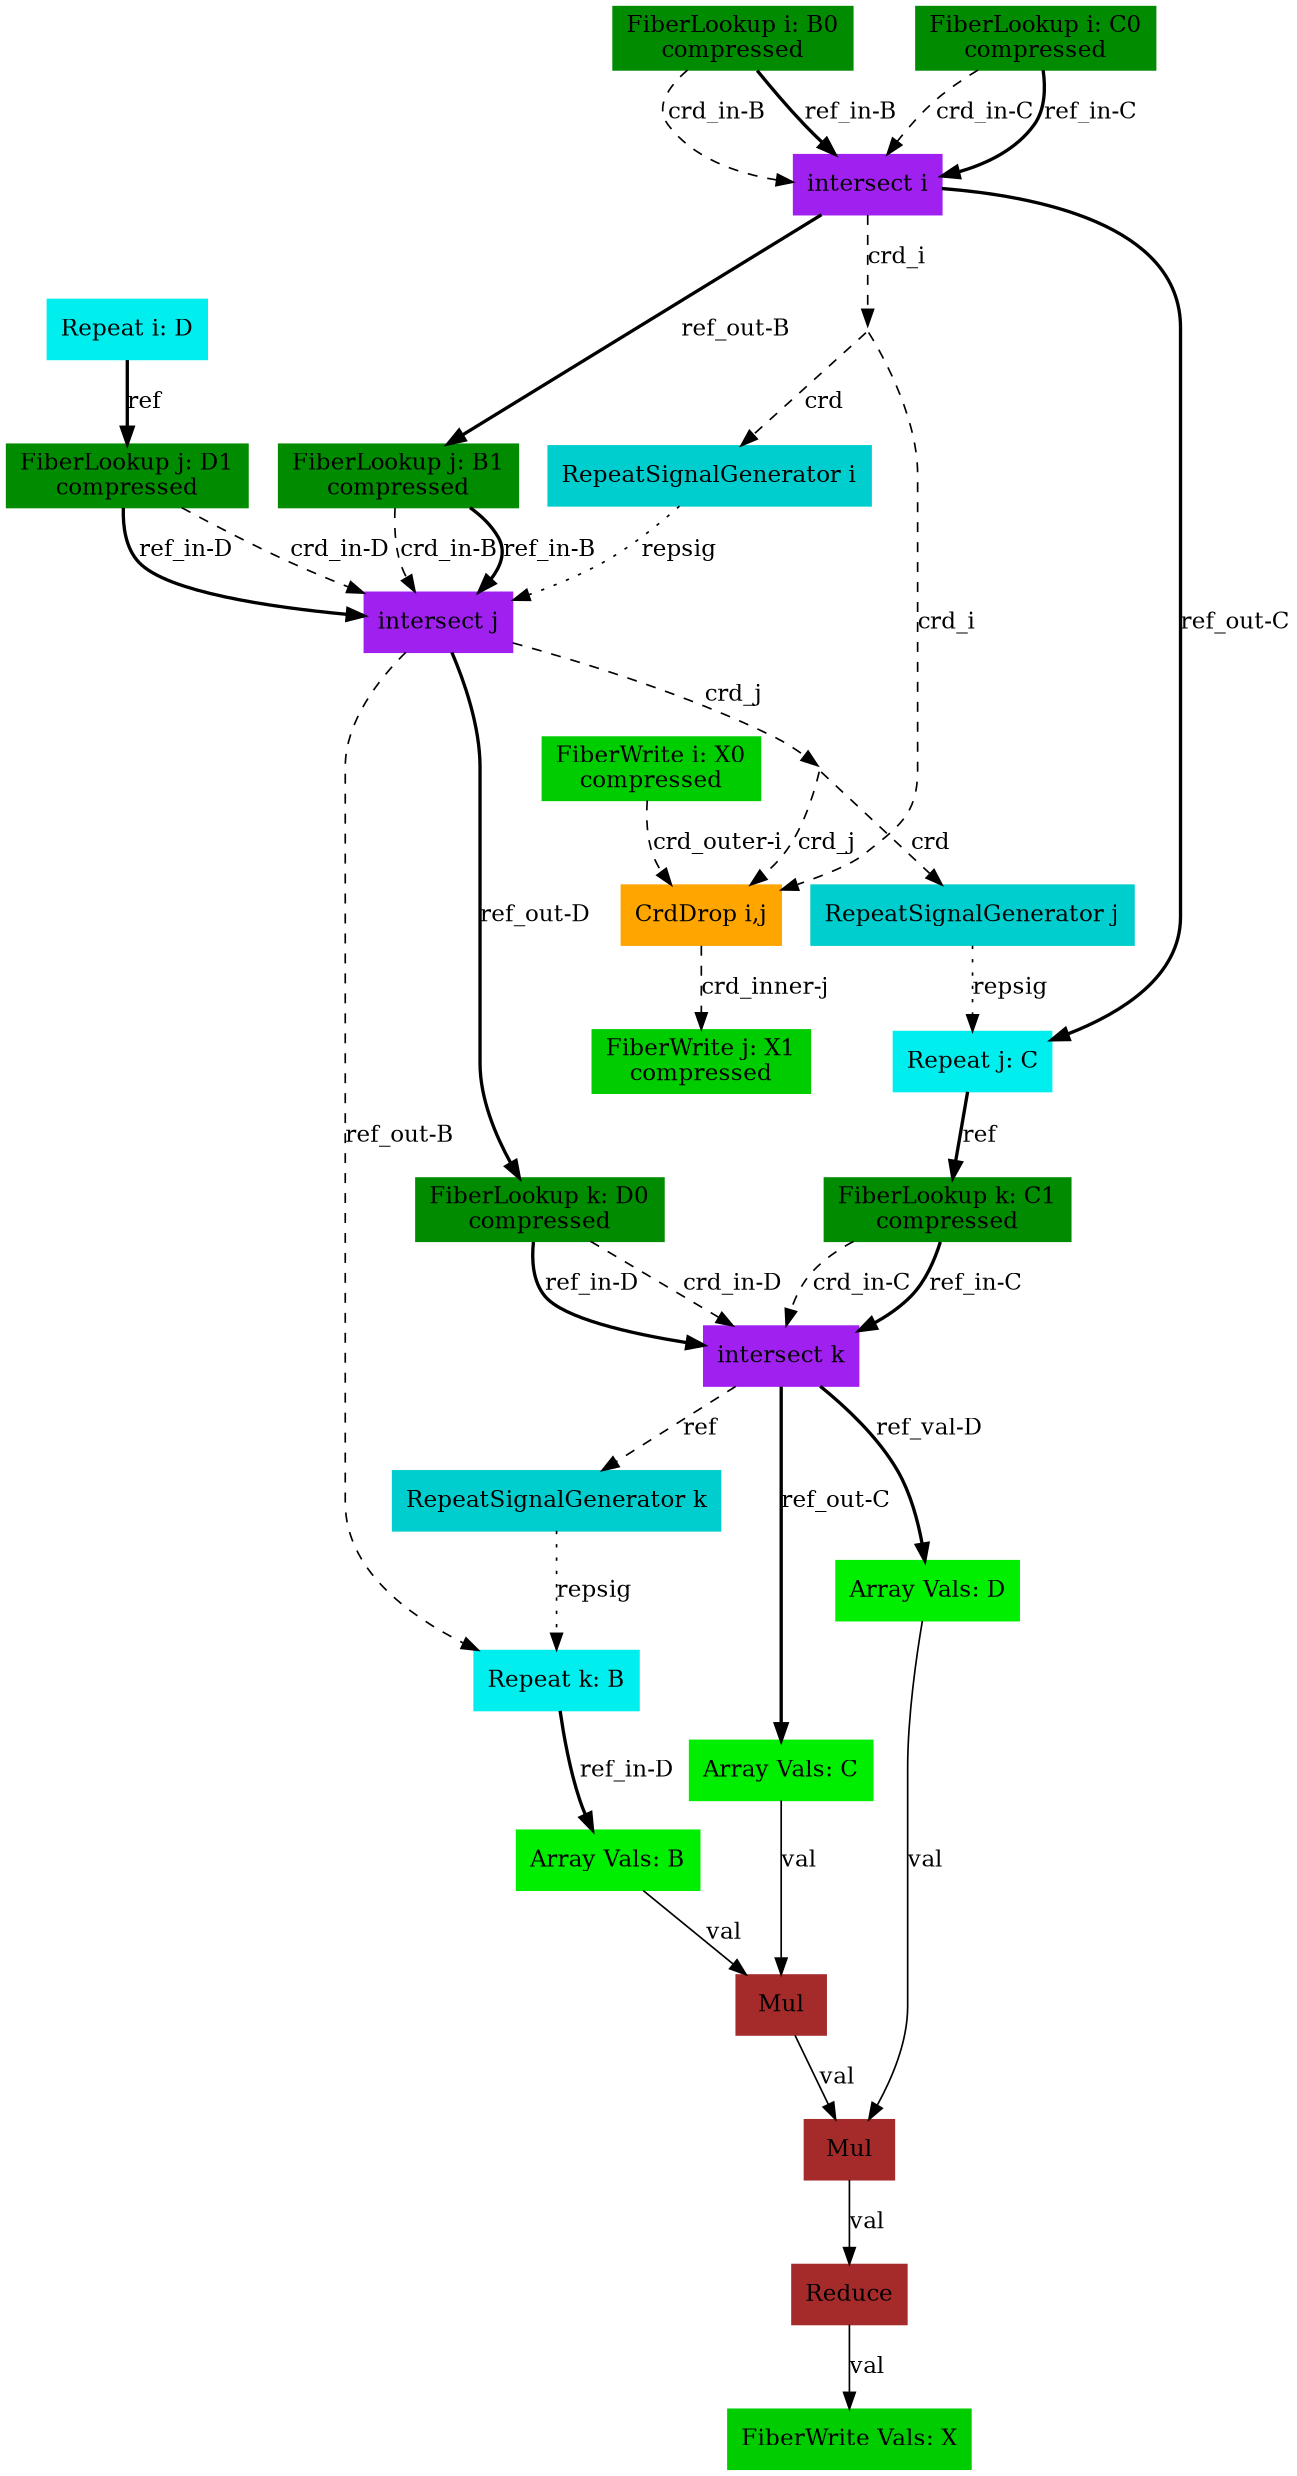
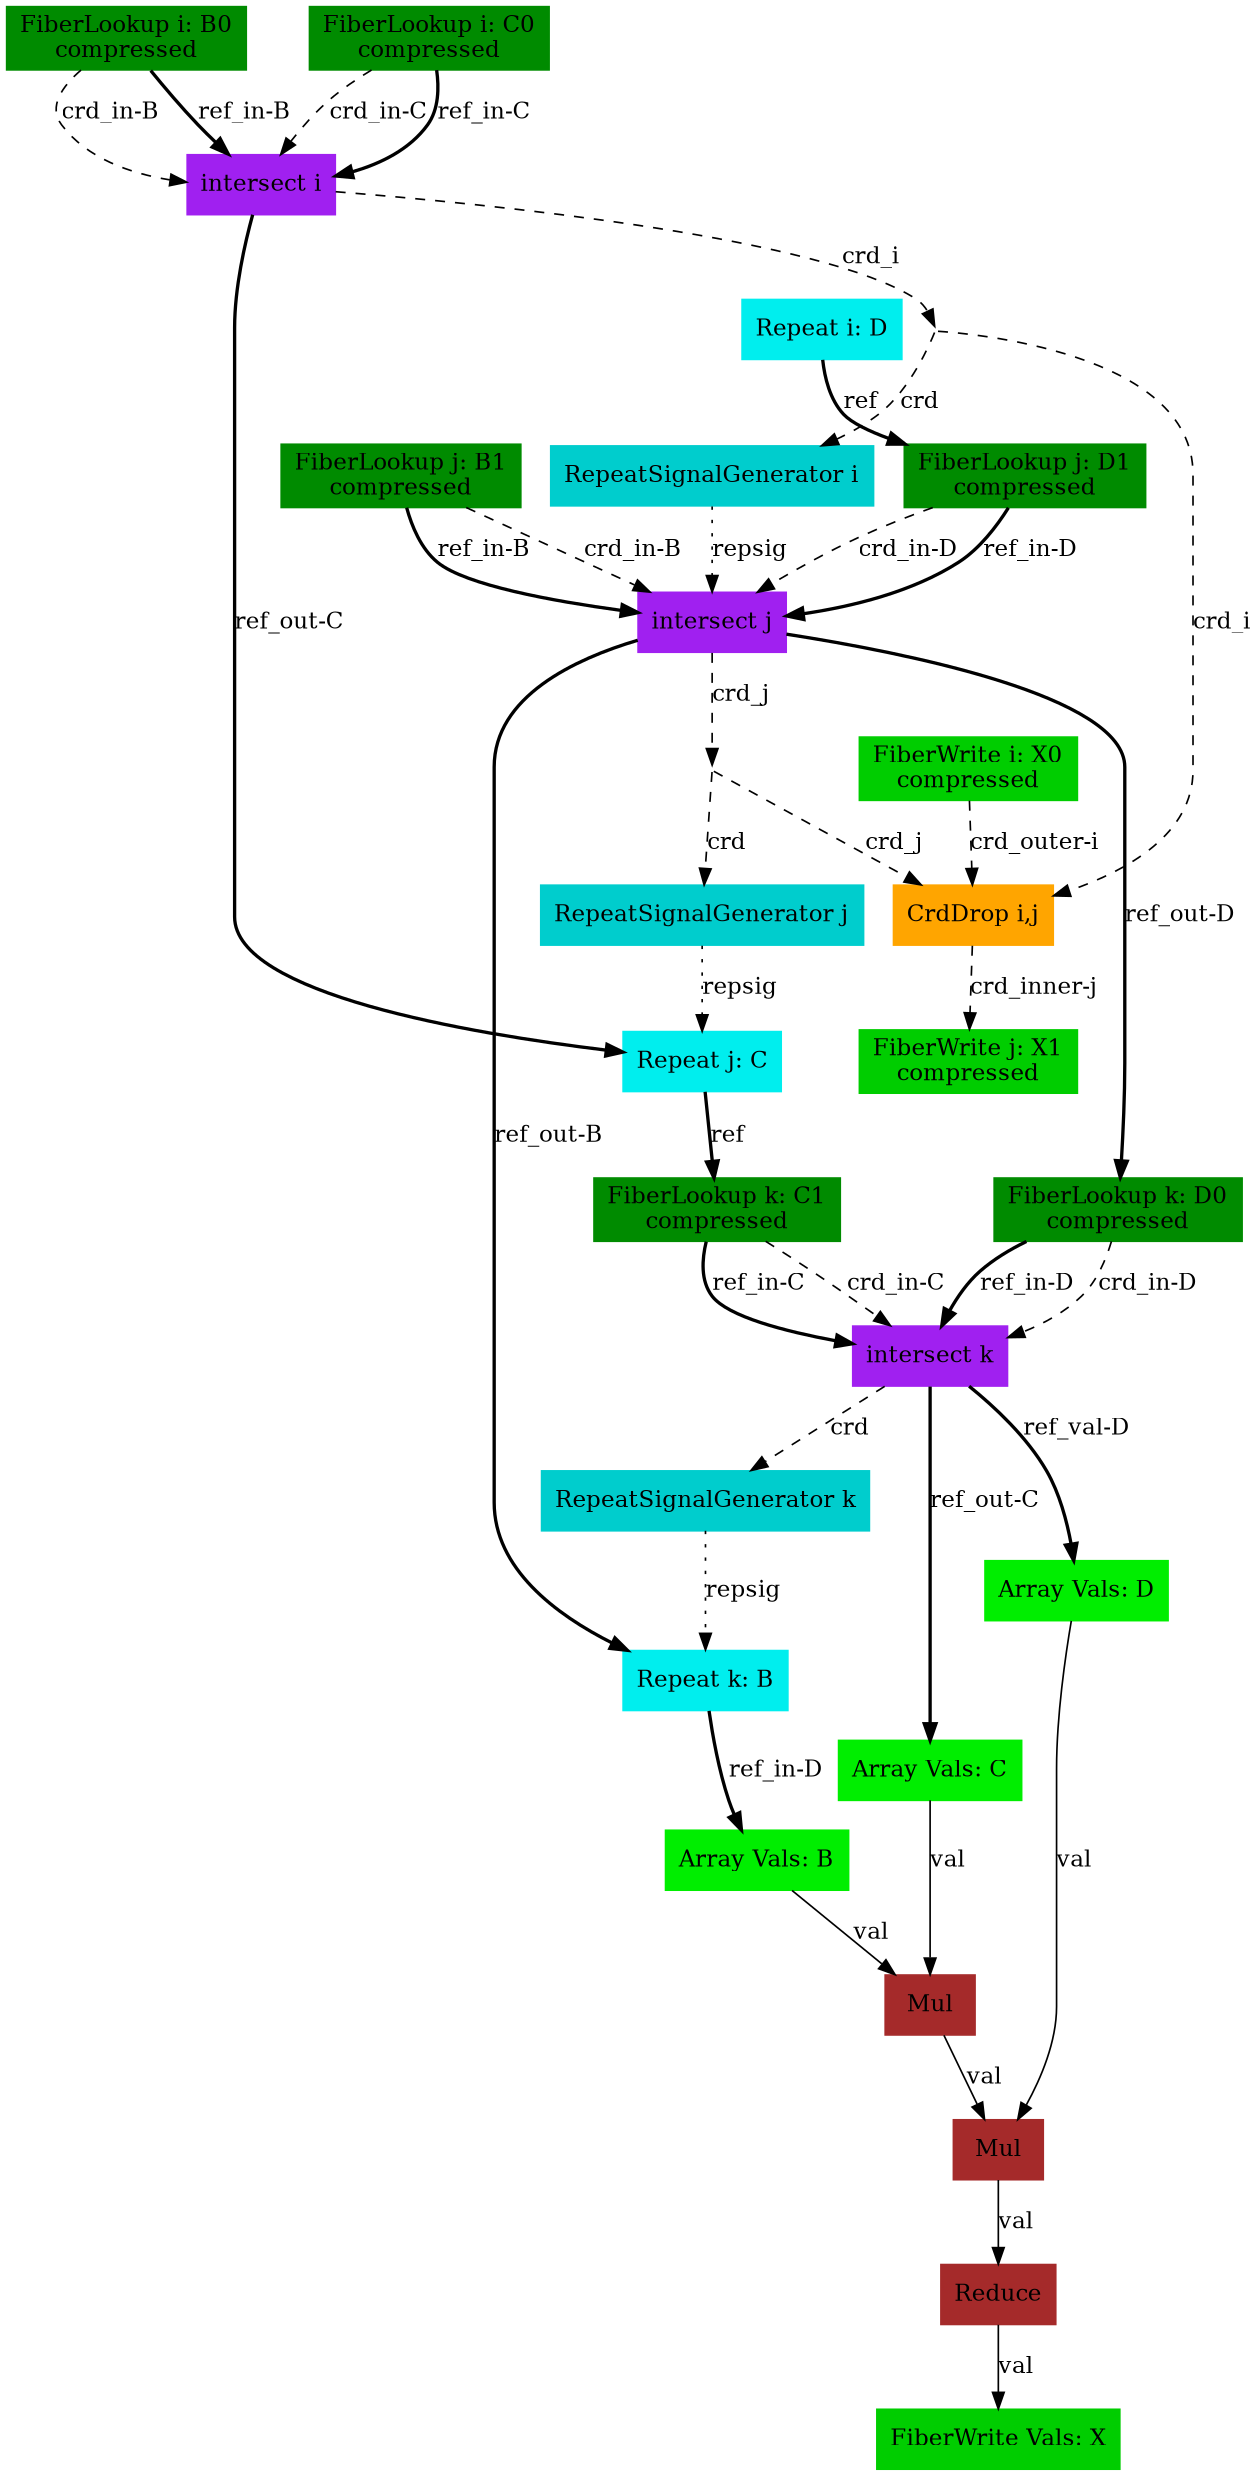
(642, 325) -> none
(345, 1165) -> (494, 1129)
(700, 1428) -> (850, 1428)
